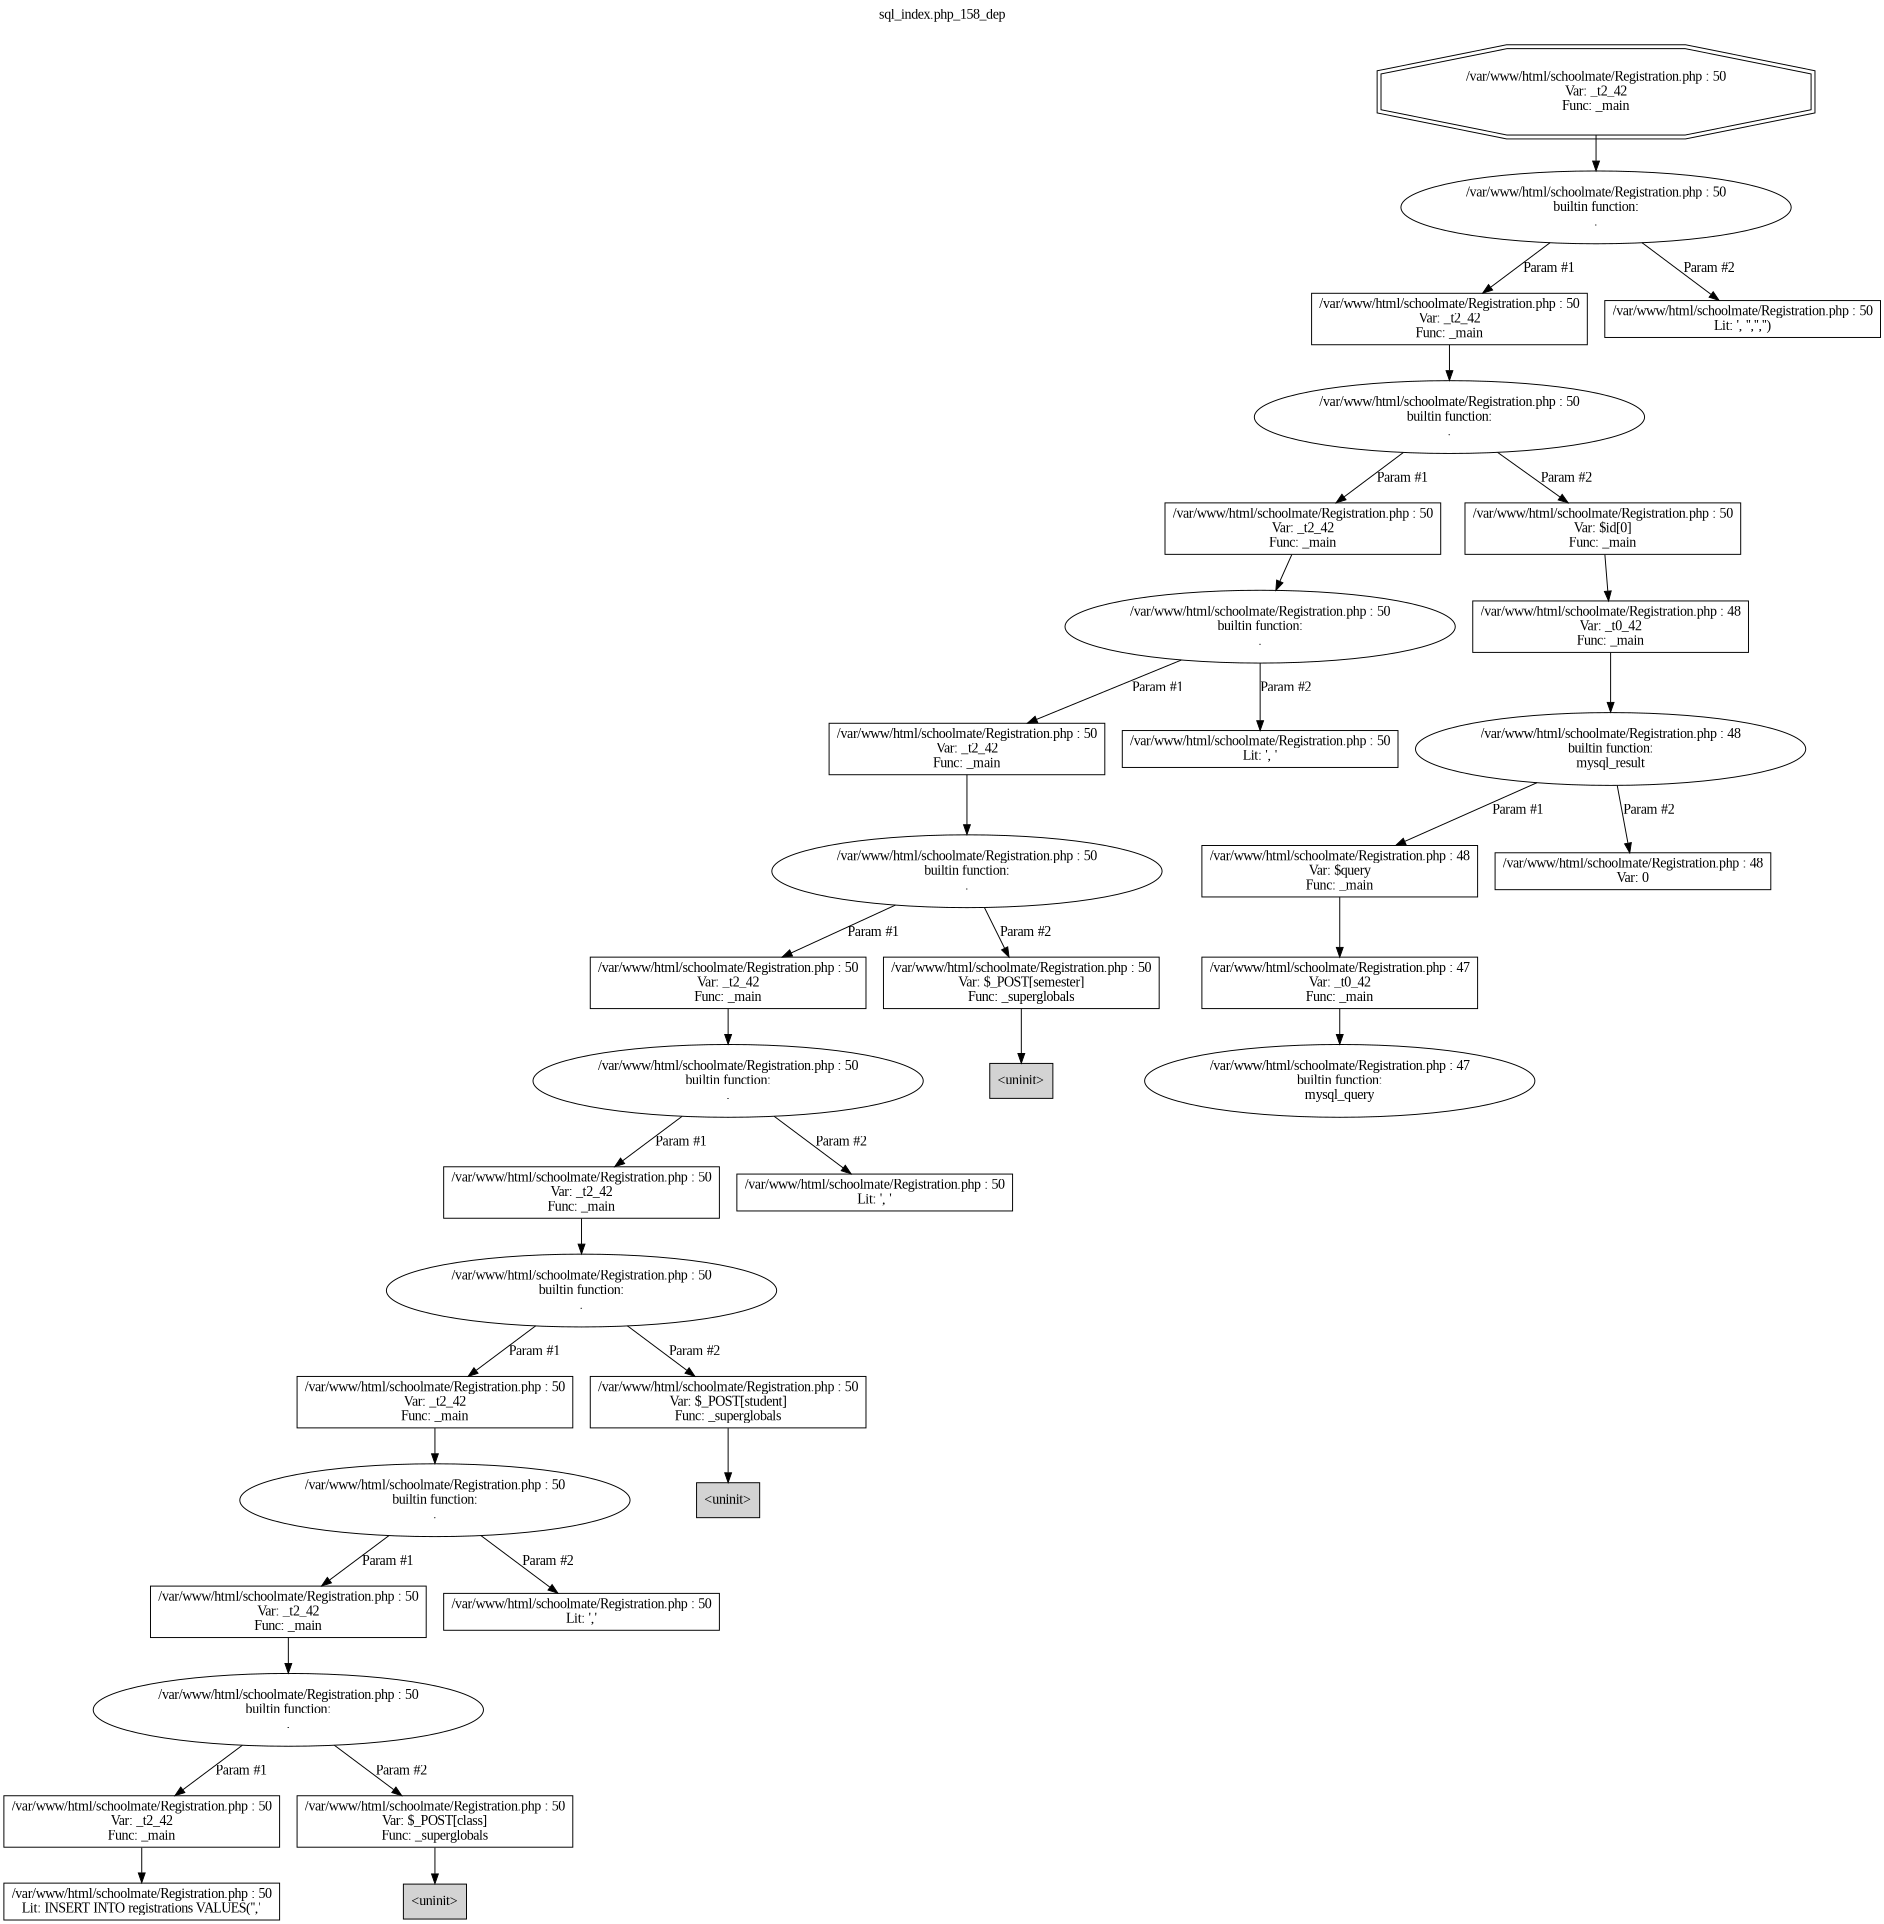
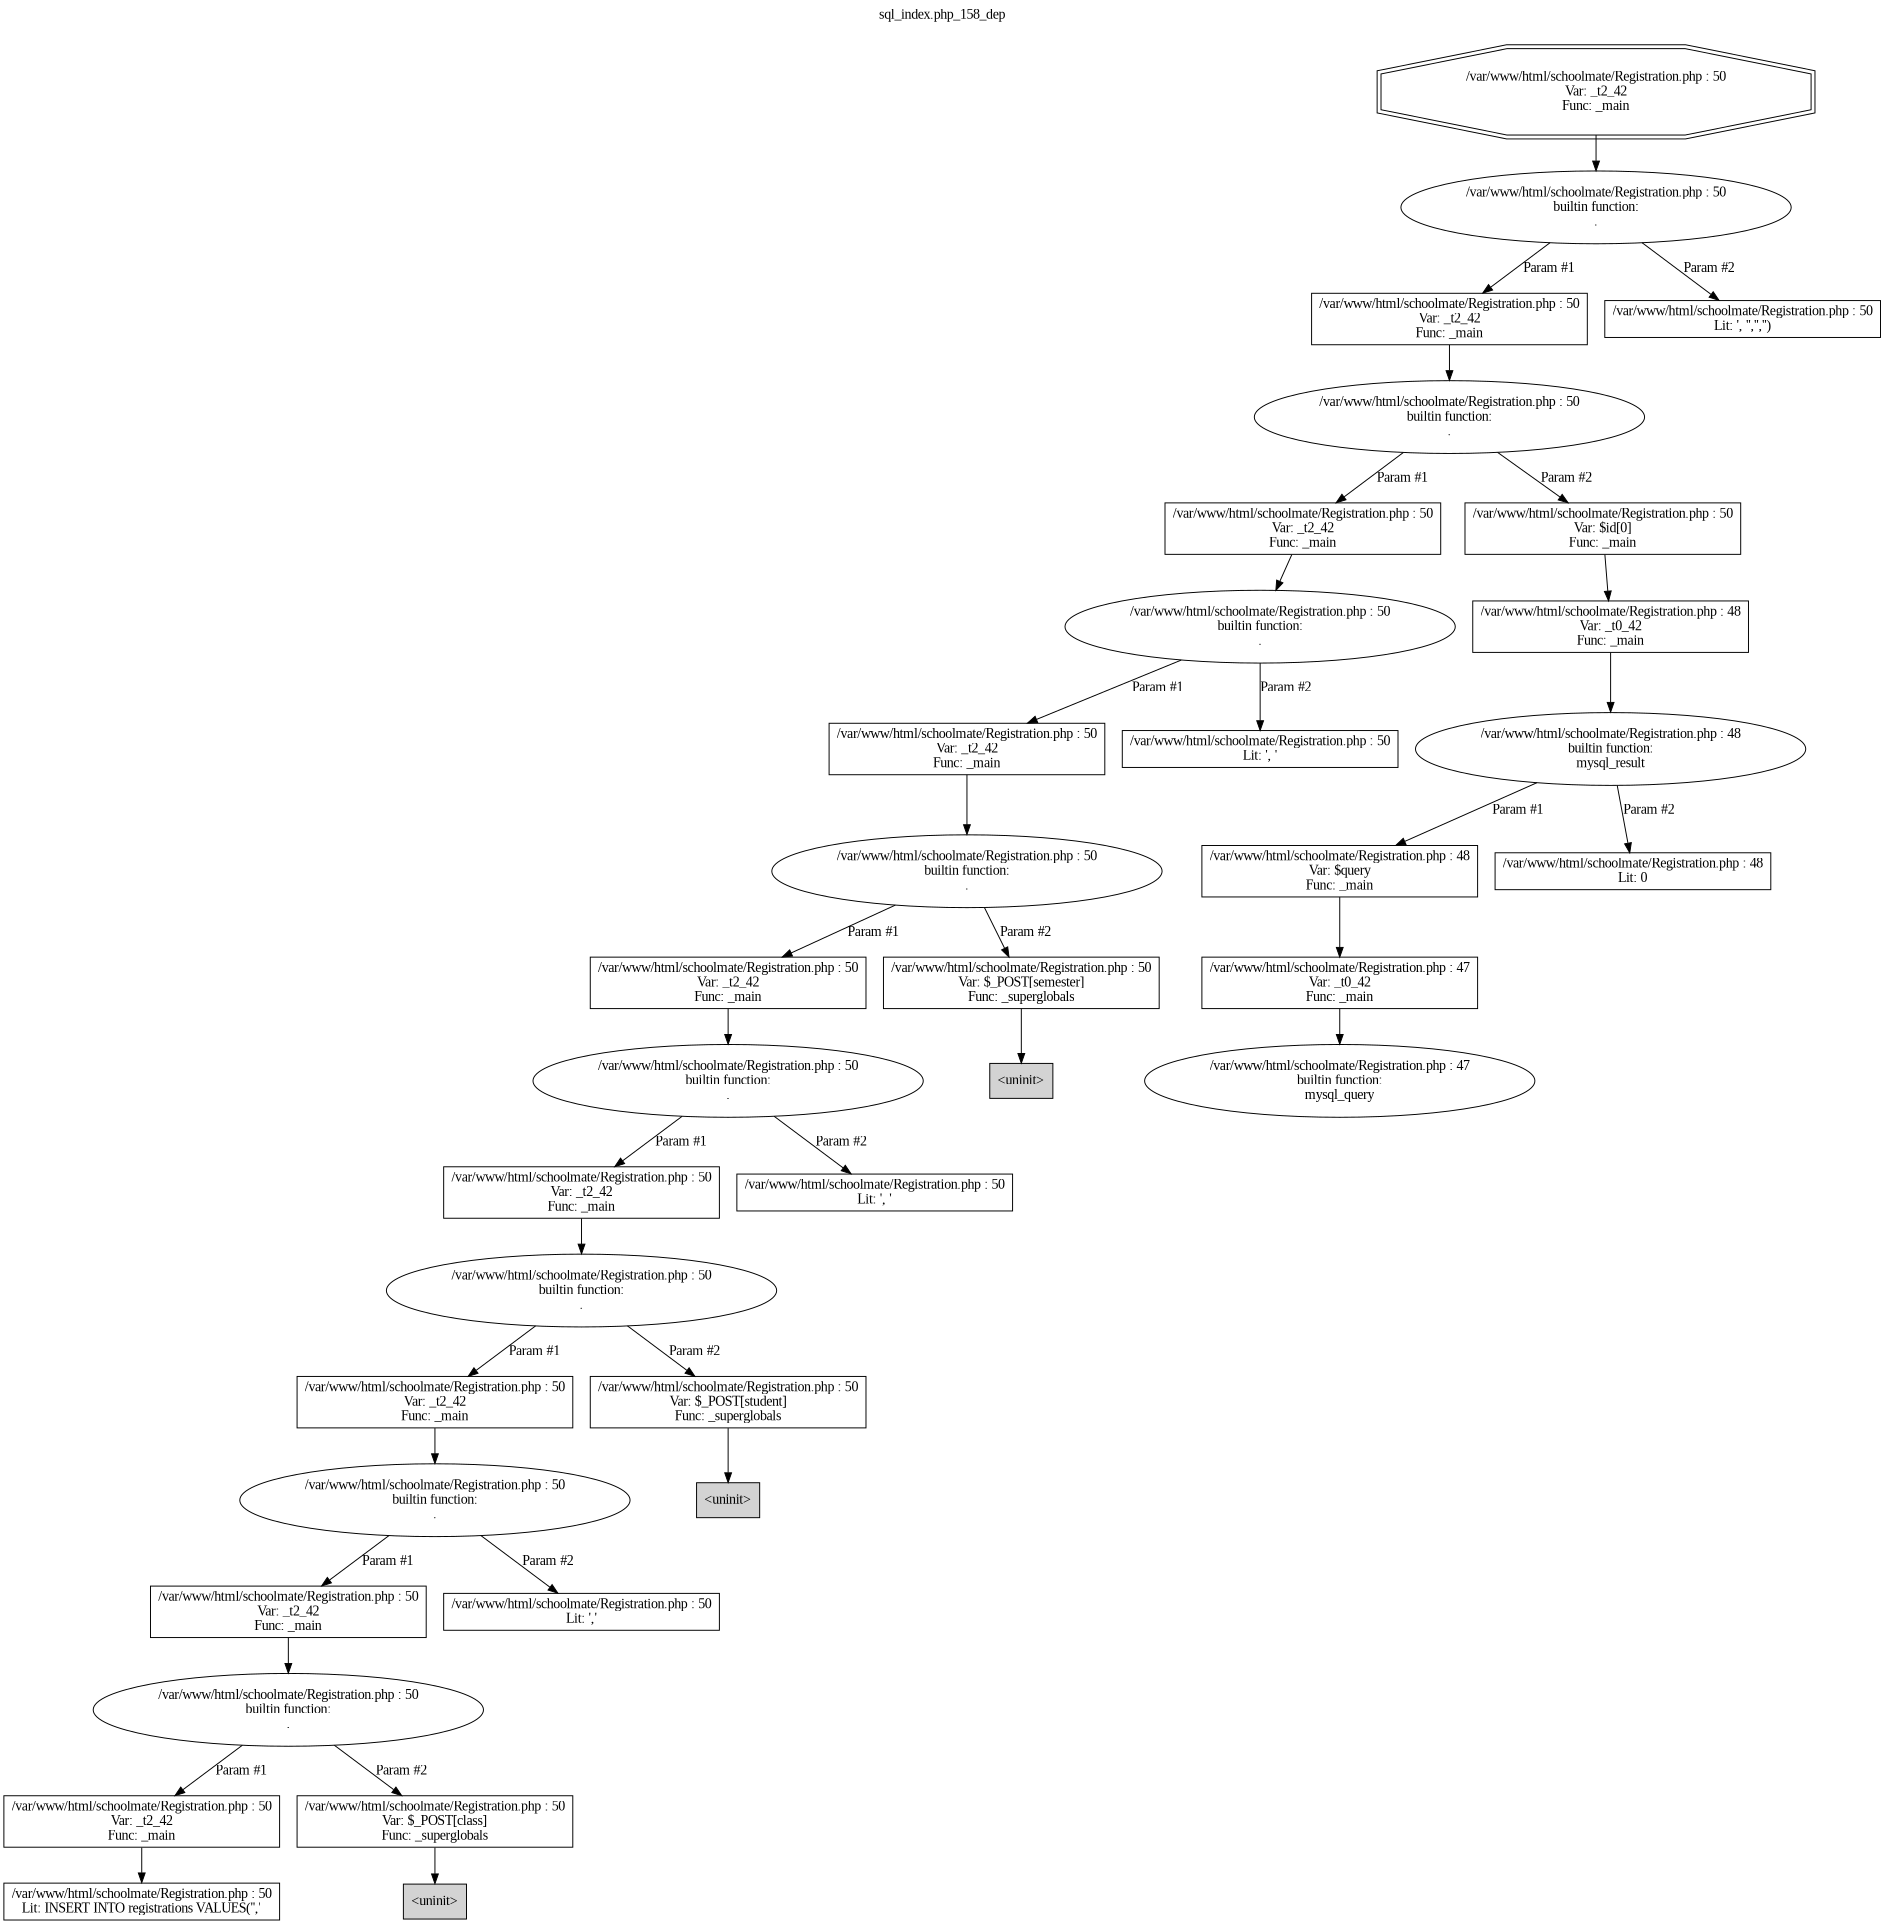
(1633, 871) -> (1633, 871)
